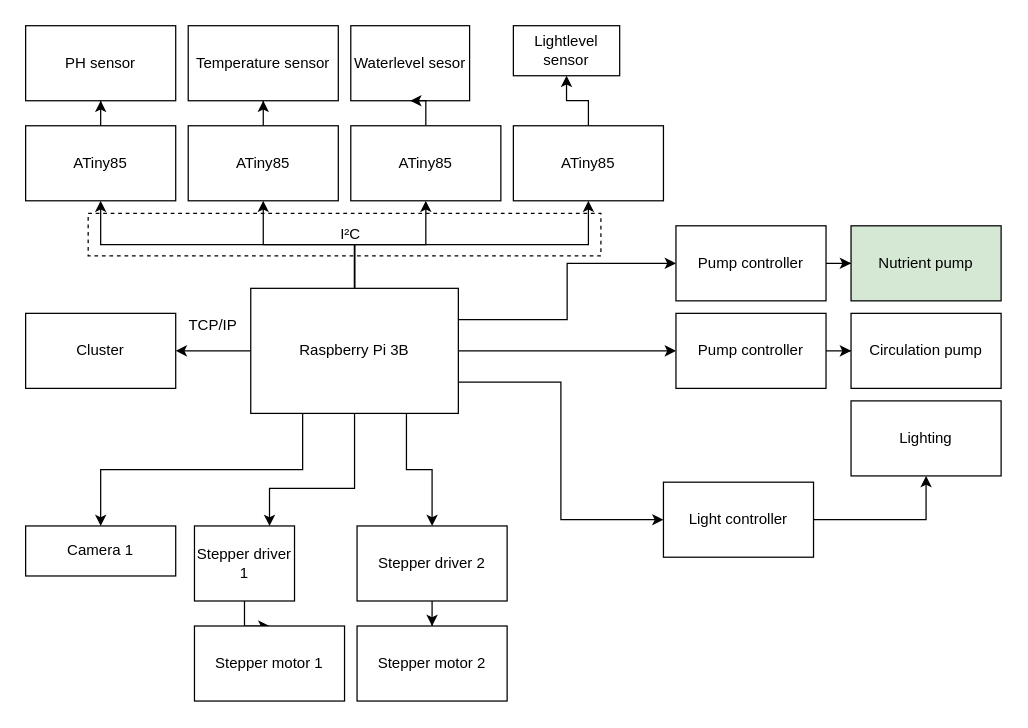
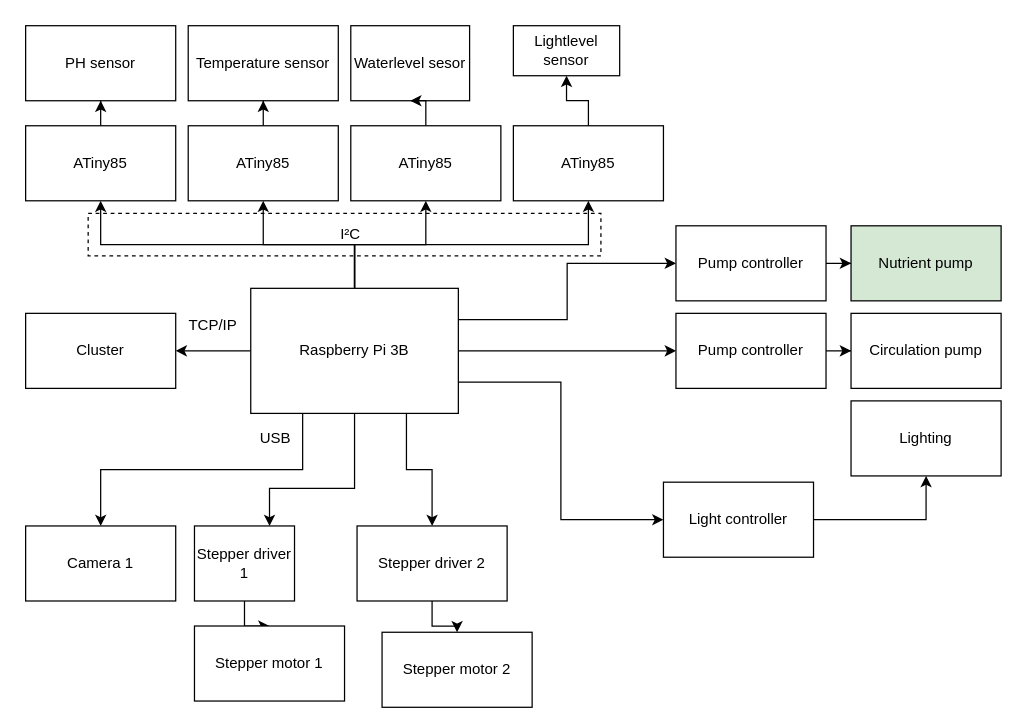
none -> (276, 438)
(101, 551) -> (101, 563)
(432, 663) -> (457, 669)
